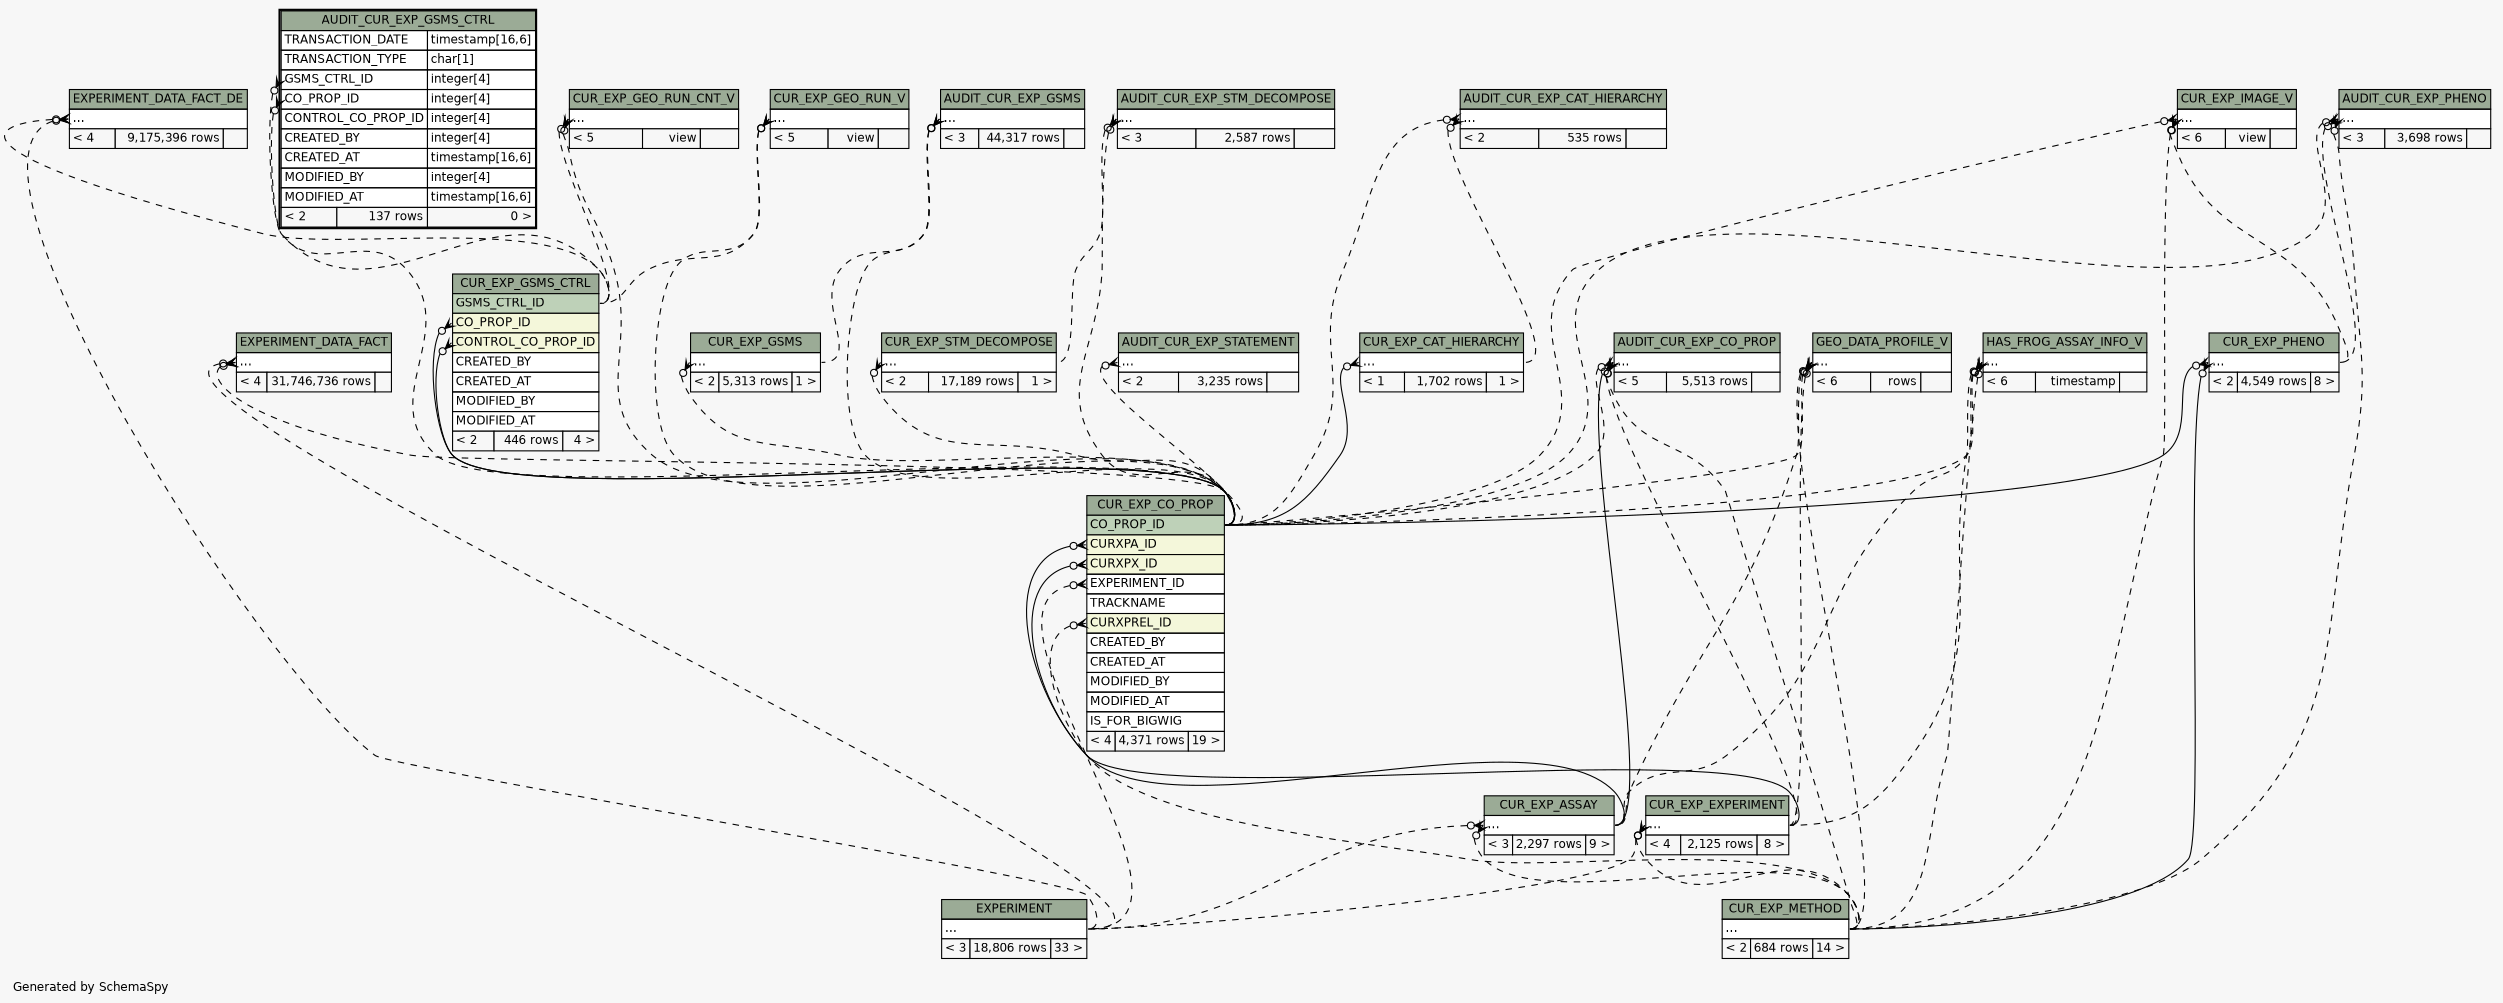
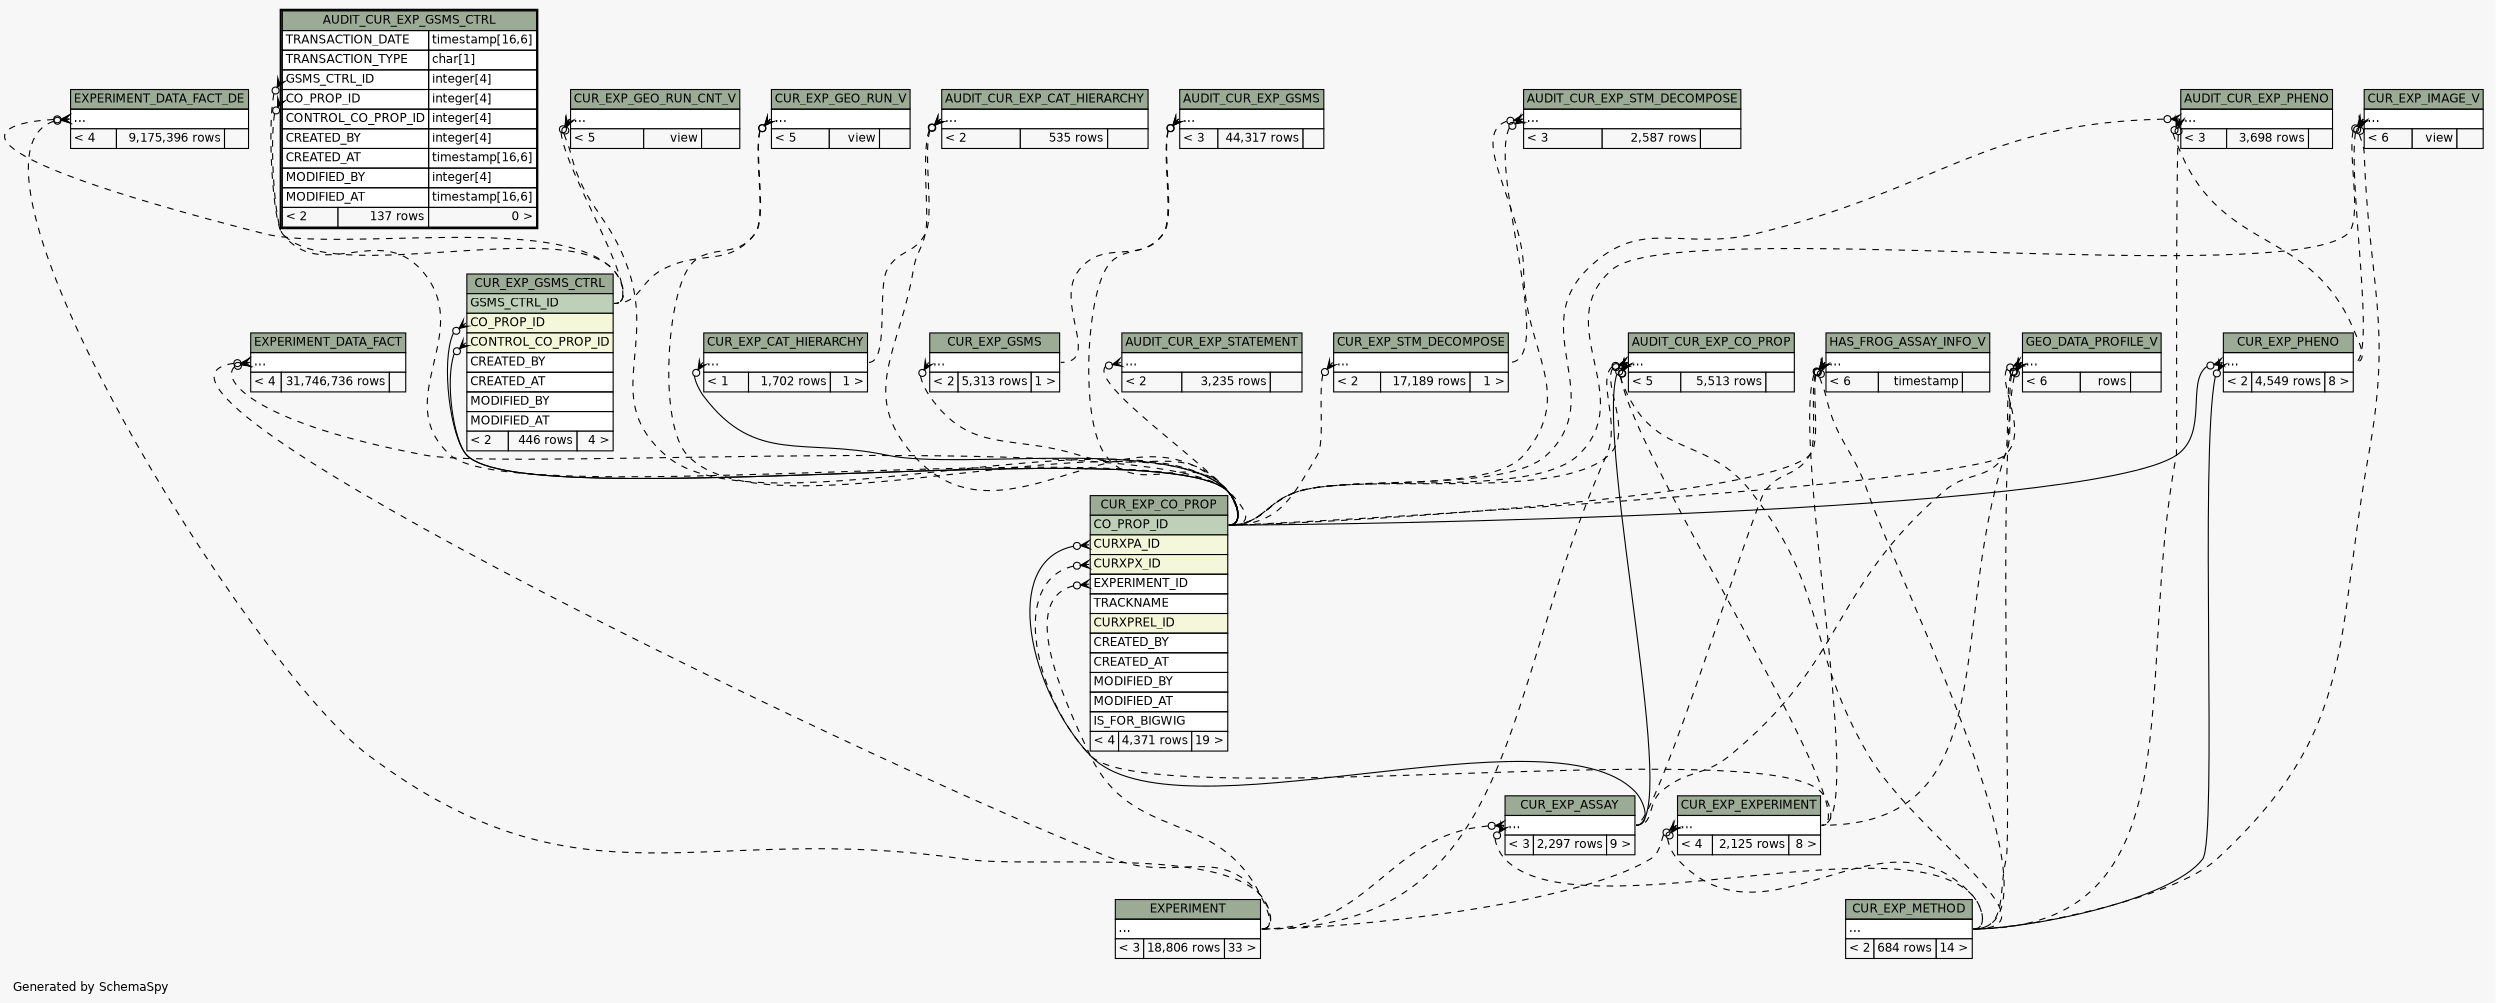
none -> (1517, 714)
(1421, 774) -> (1416, 775)
(1411, 850) -> none
